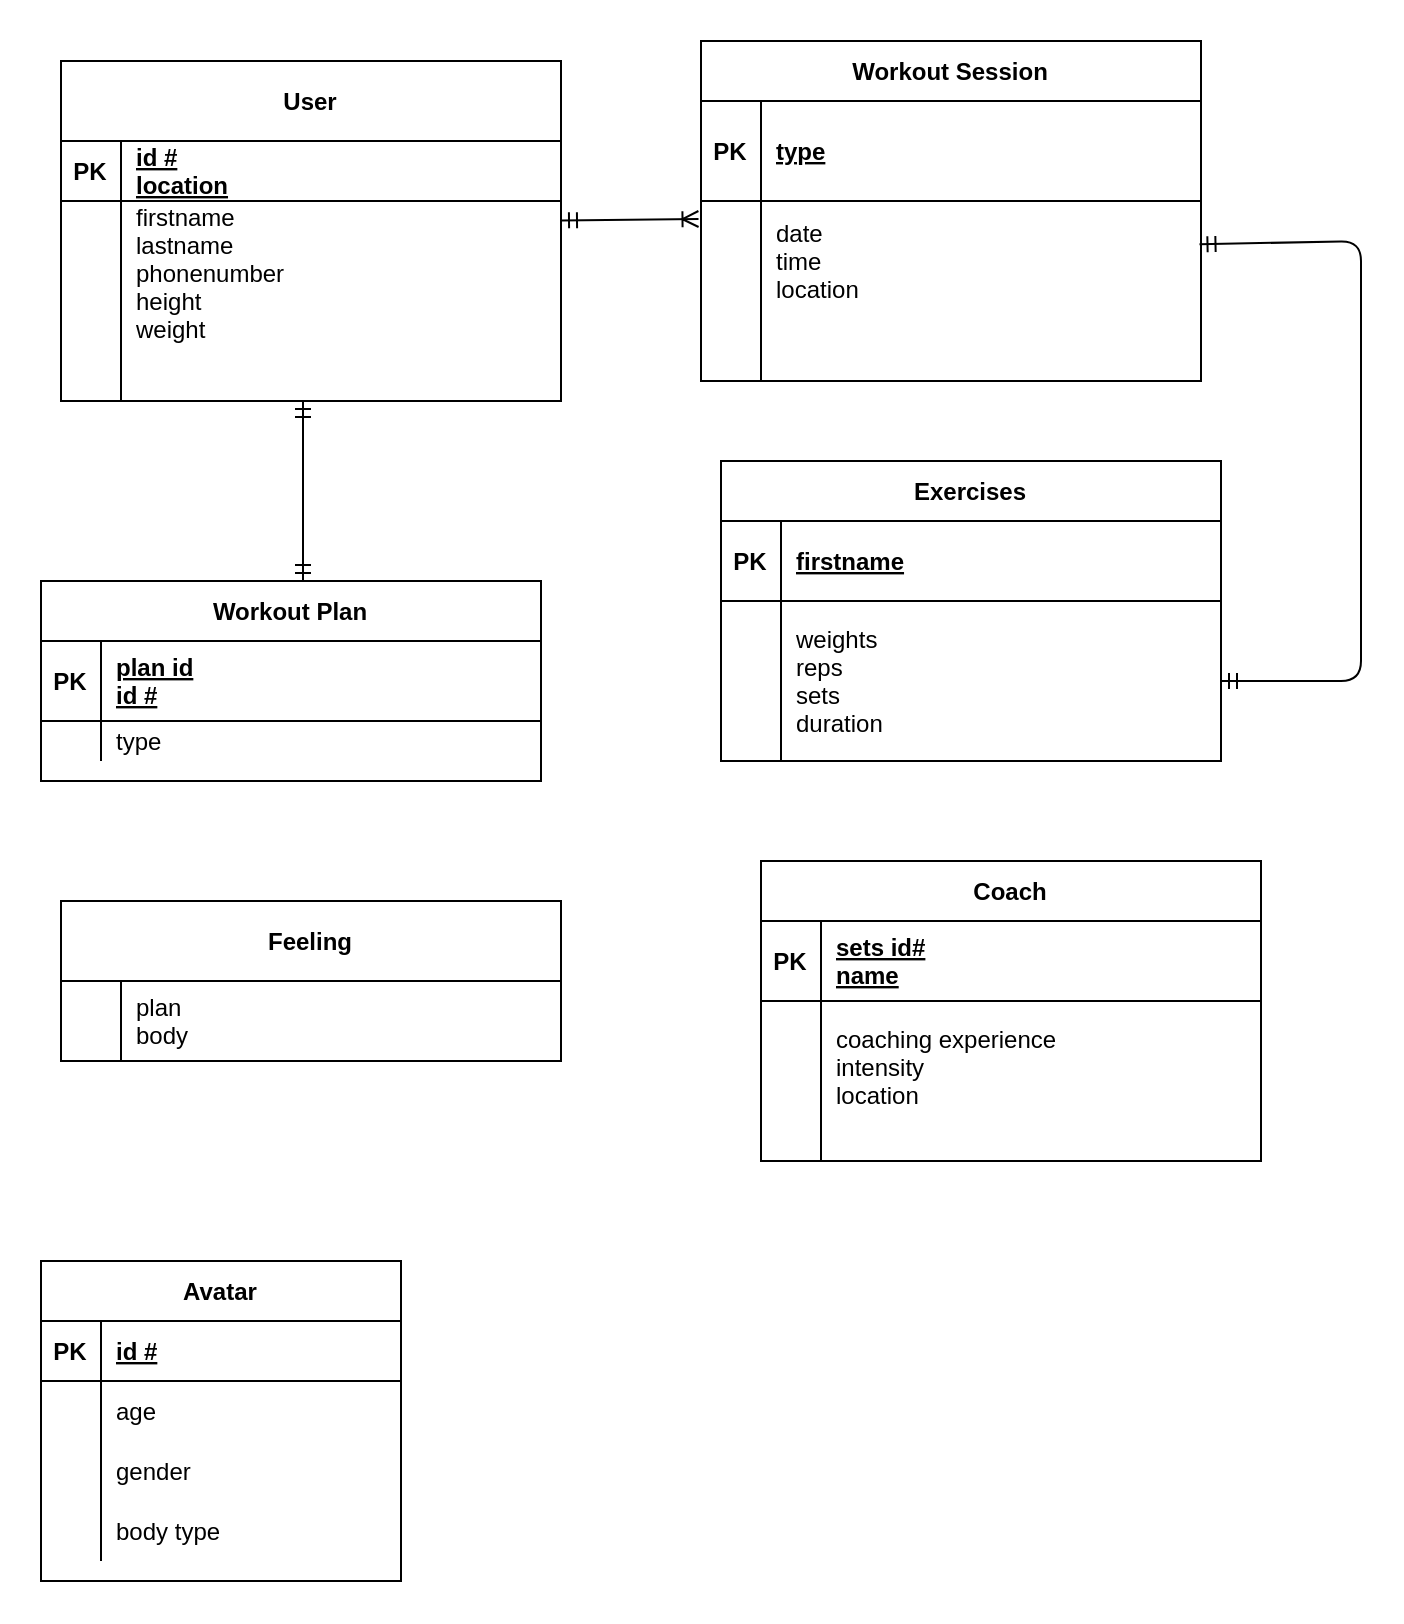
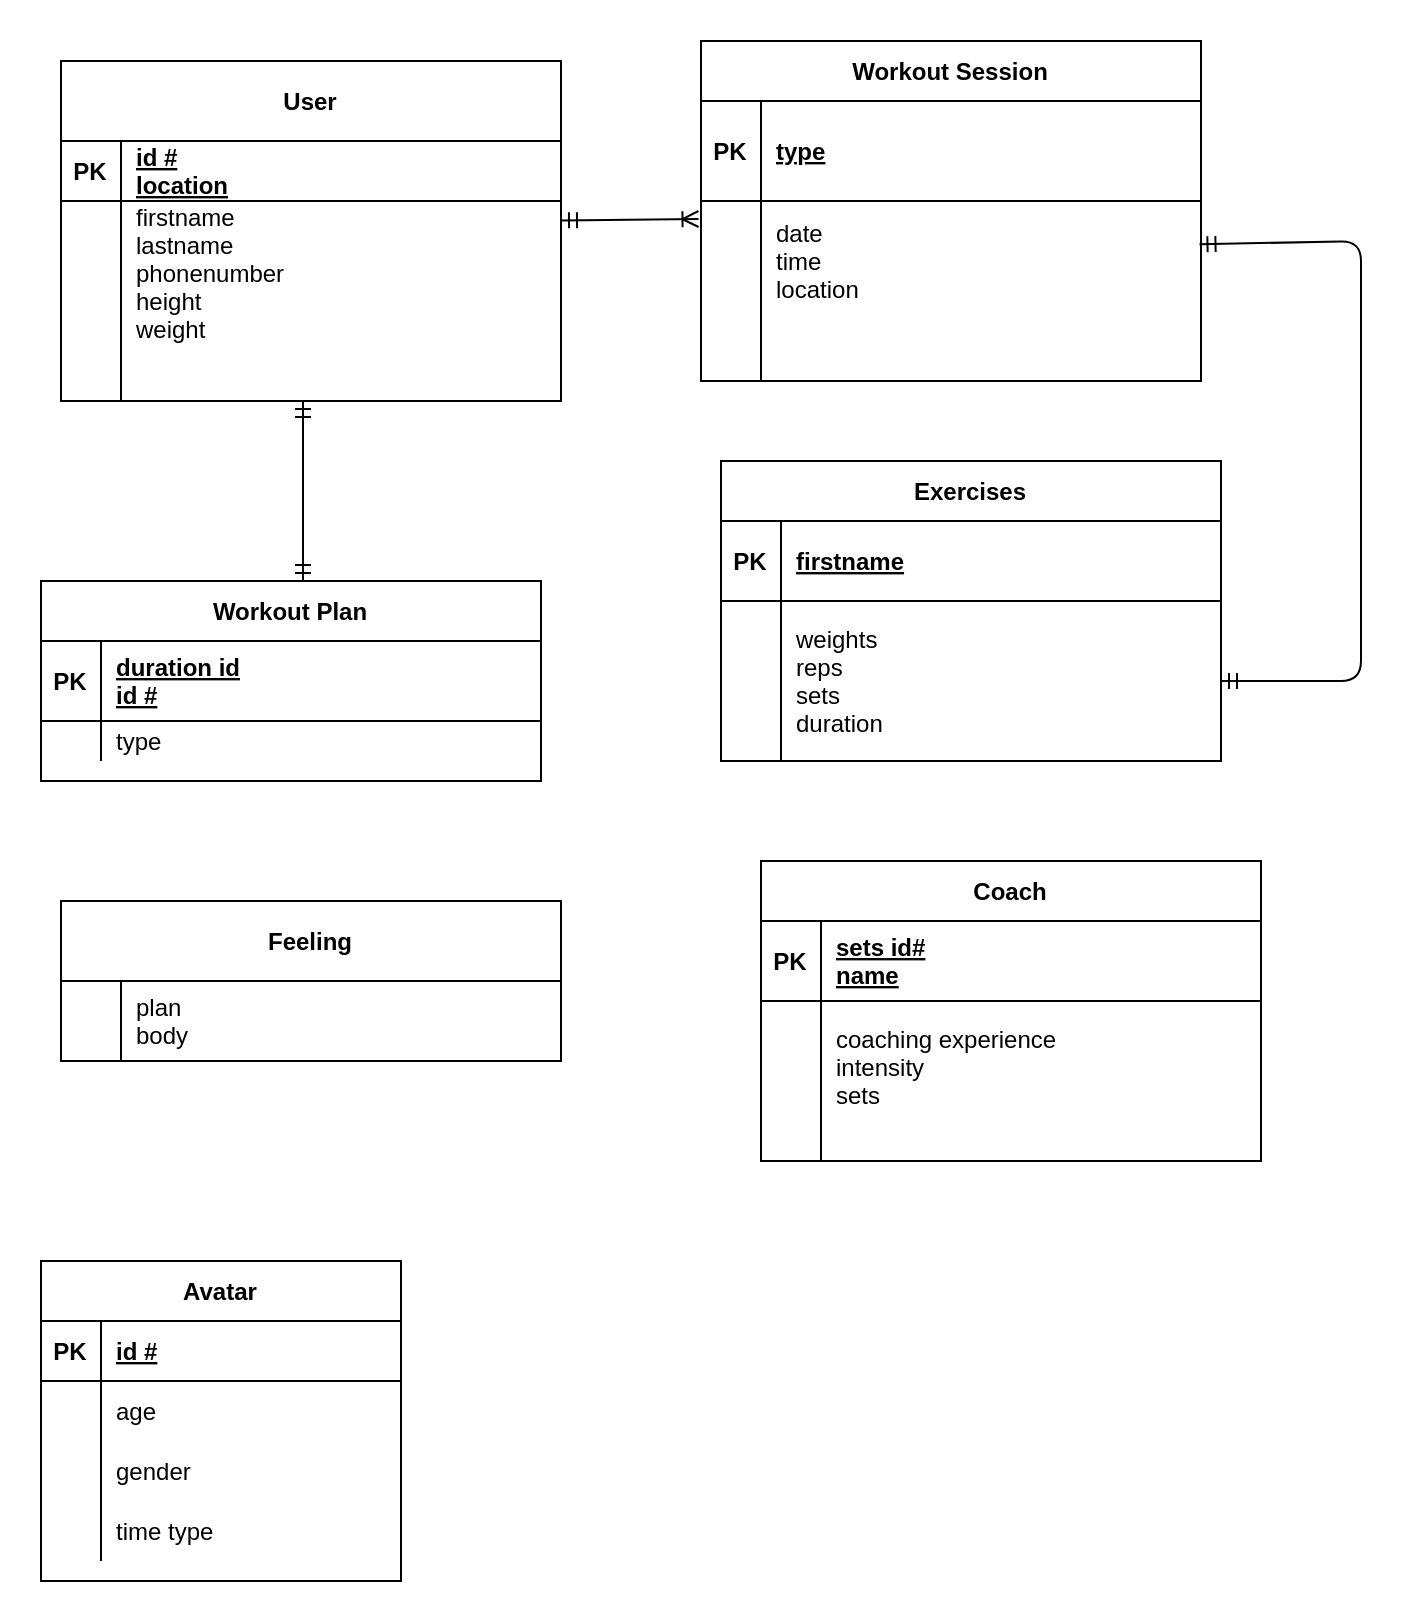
(154, 668) -> (181, 668)
(954, 1040) -> (954, 1040)
(173, 1532) -> (170, 1532)
